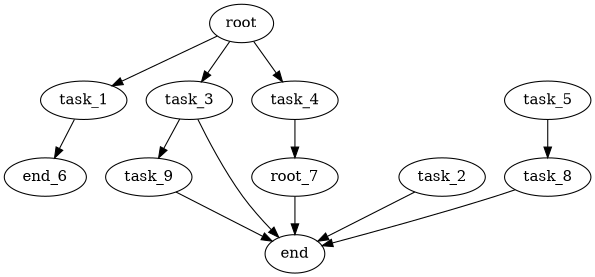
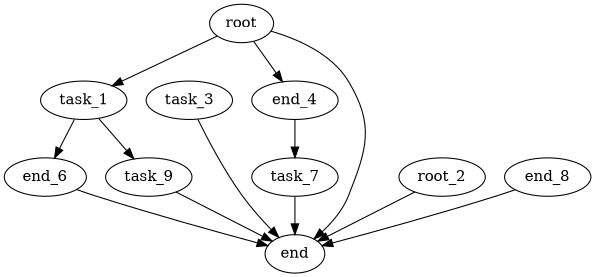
(219, 57) -> (363, 114)
(295, 100) -> (295, 100)
(548, 100) -> none
(172, 134) -> (113, 135)
(295, 177) -> (295, 177)
(442, 177) -> (442, 177)
(548, 177) -> (548, 177)
none -> (167, 217)
